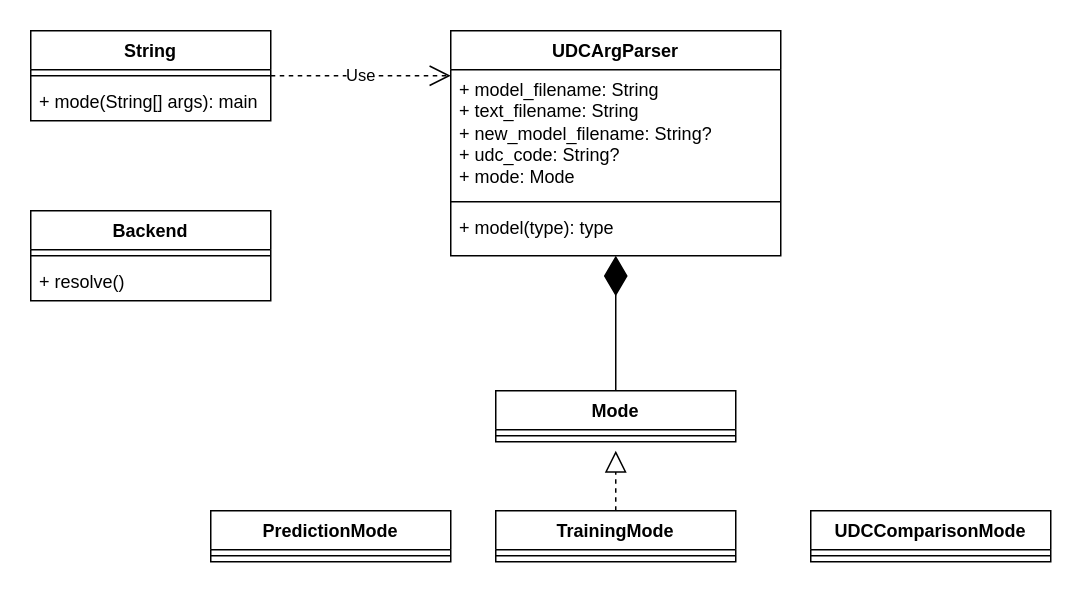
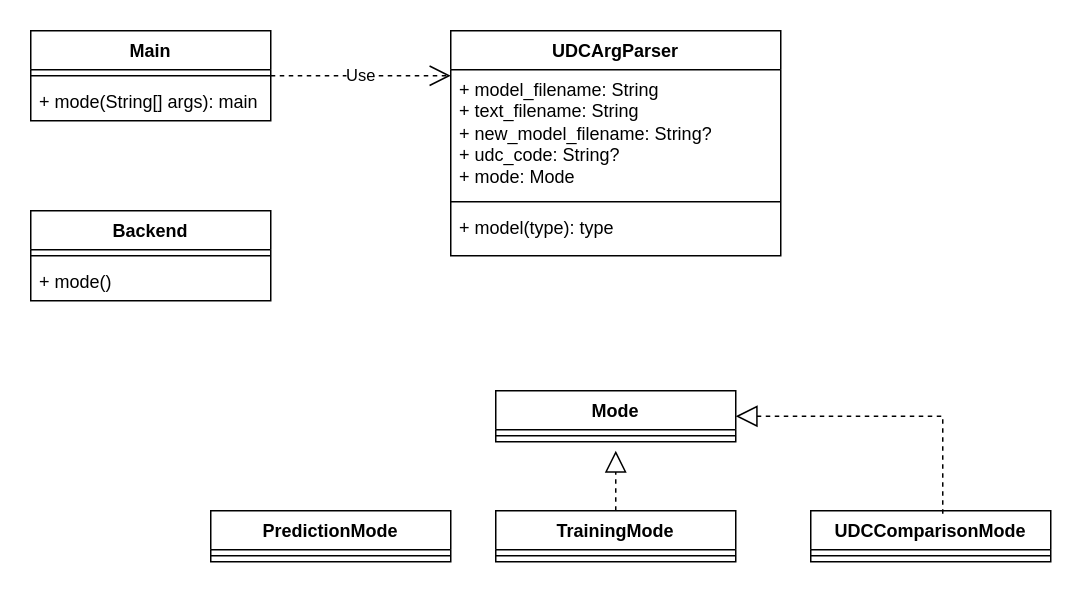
(151, 52) -> (151, 52)
(91, 283) -> (78, 283)
(616, 343) -> none
none -> (899, 416)
